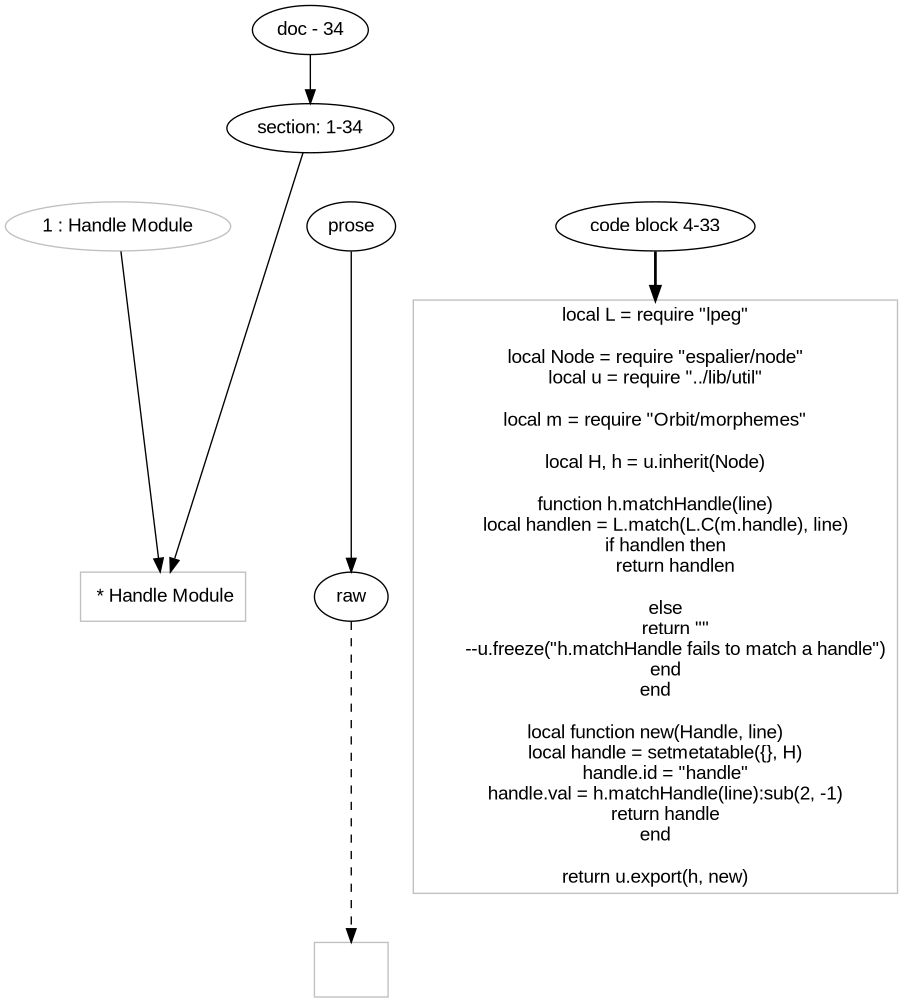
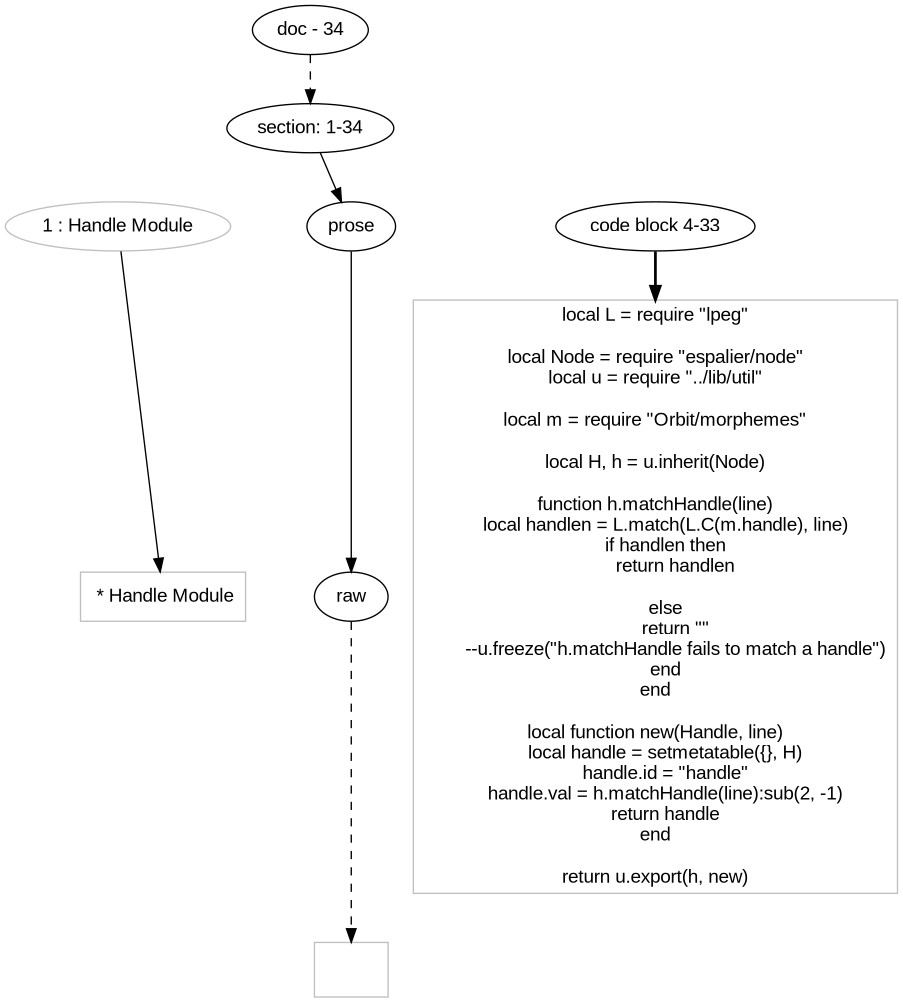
(310, 72) -> (310, 72)
(239, 356) -> (328, 171)
